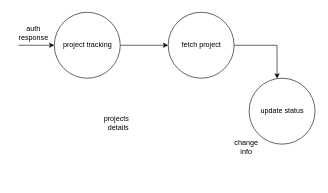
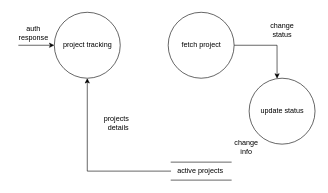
none -> (282, 30)
(162, 45) -> none
none -> (87, 171)
none -> (201, 171)
